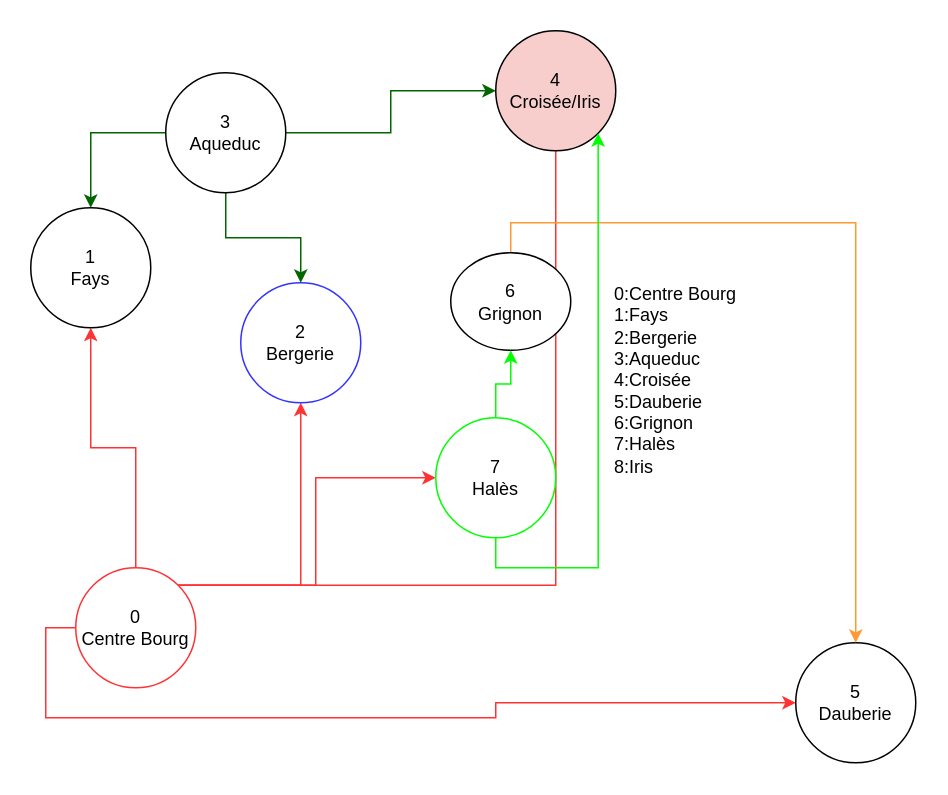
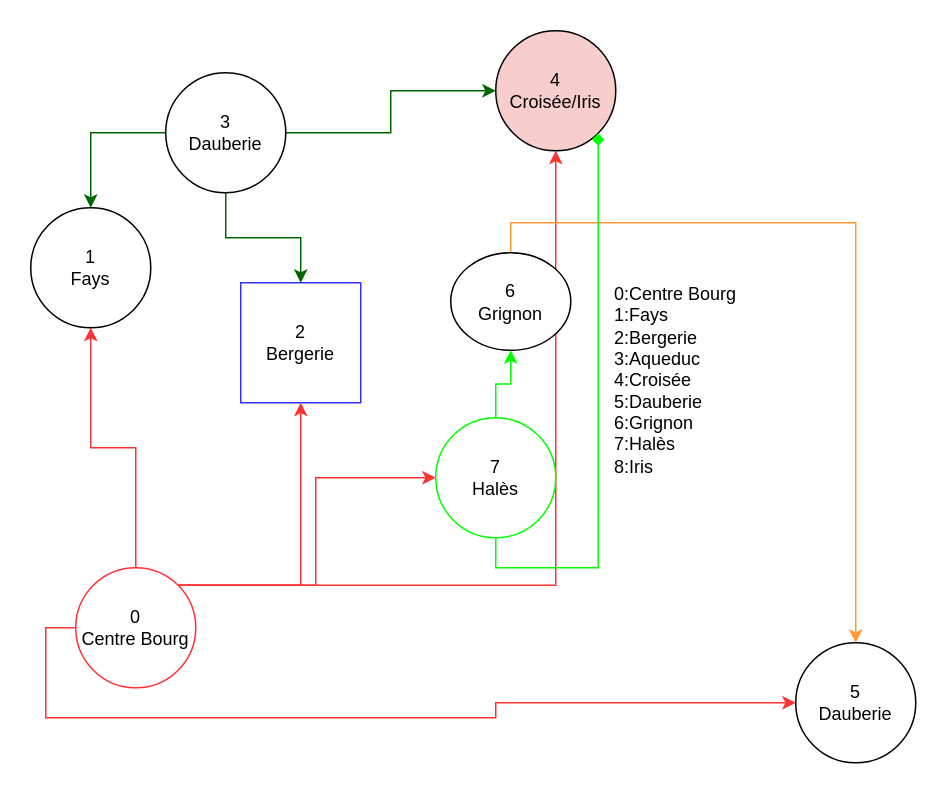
(226, 133) -> (226, 133)
(598, 145) -> (598, 146)
(556, 157) -> (556, 162)
(301, 343) -> (301, 343)
